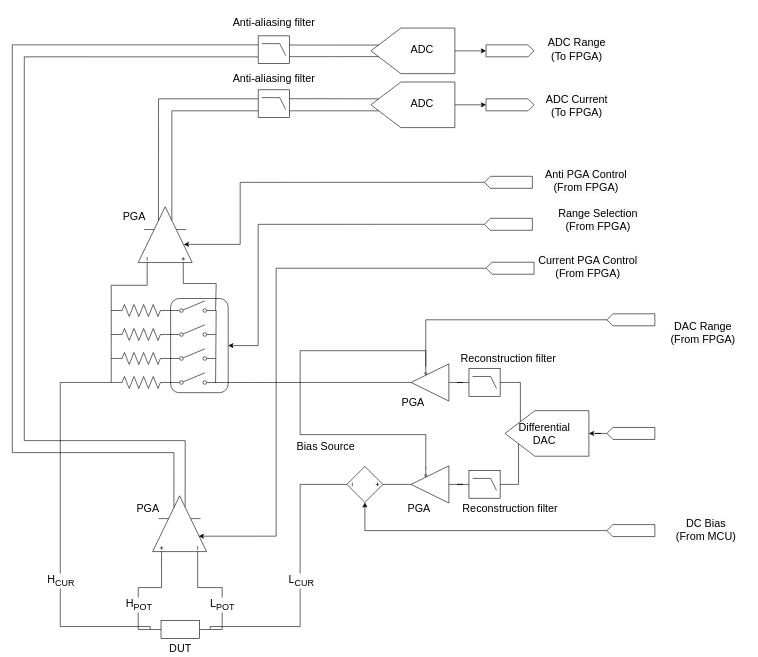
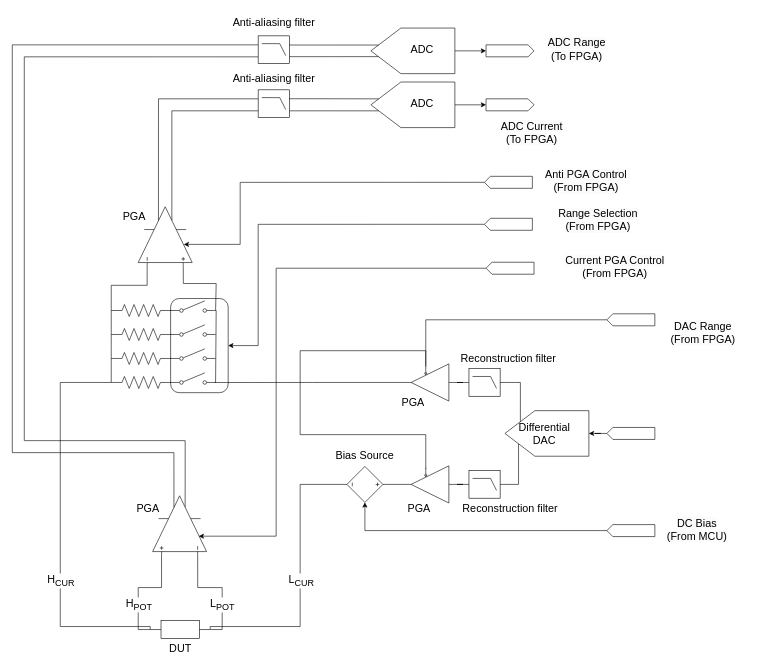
(577, 106) -> (532, 133)
(588, 268) -> (615, 268)
(326, 447) -> (365, 456)
(706, 531) -> (697, 531)
